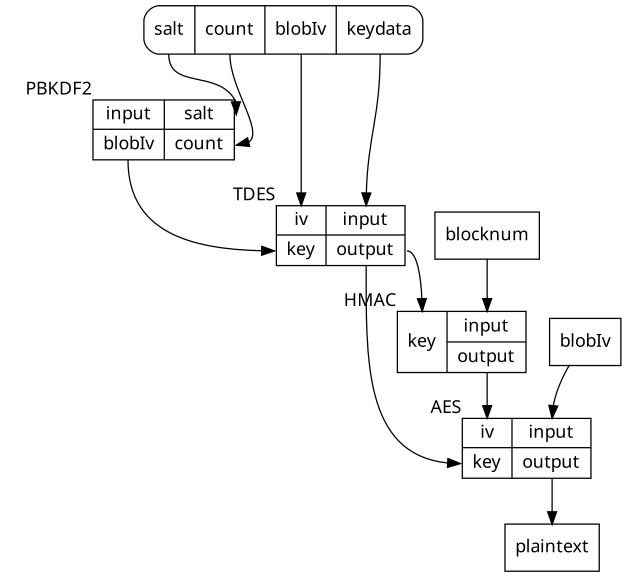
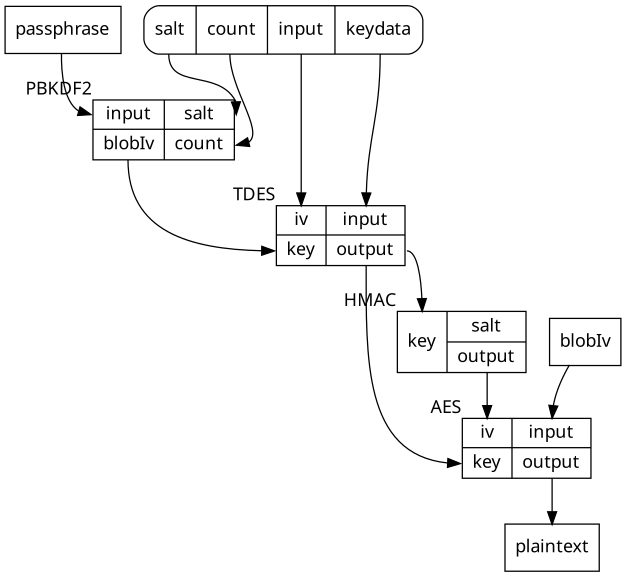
(301, 29) -> (301, 29)
none -> (63, 30)
(487, 236) -> none
(487, 326) -> (487, 326)
